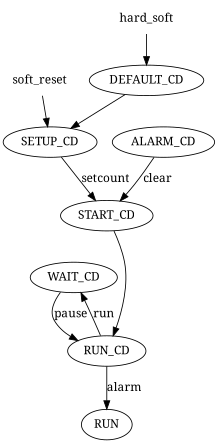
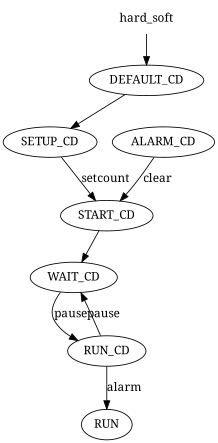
(40, 80) -> none
(126, 279) -> (92, 243)
(104, 314) -> (104, 314)
